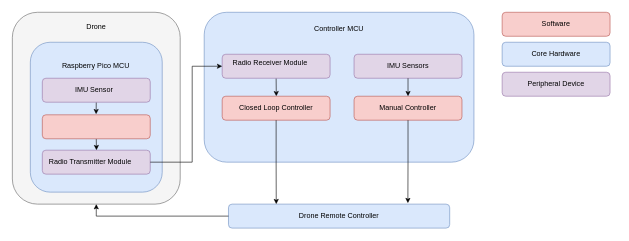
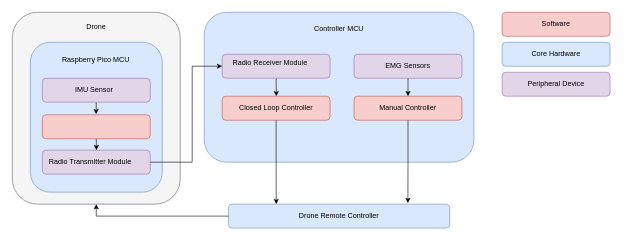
(96, 66) -> (96, 60)
(408, 66) -> (408, 66)
